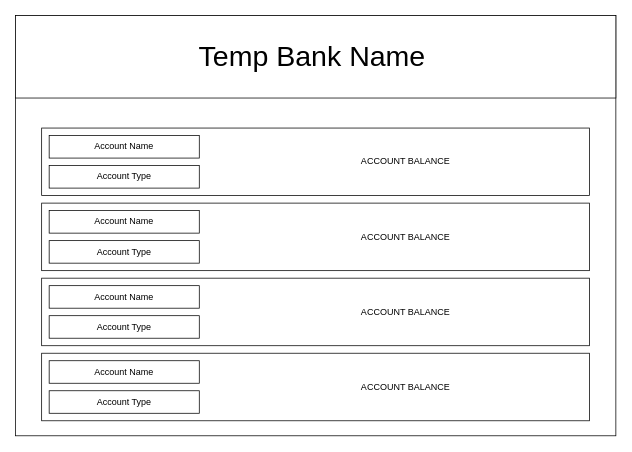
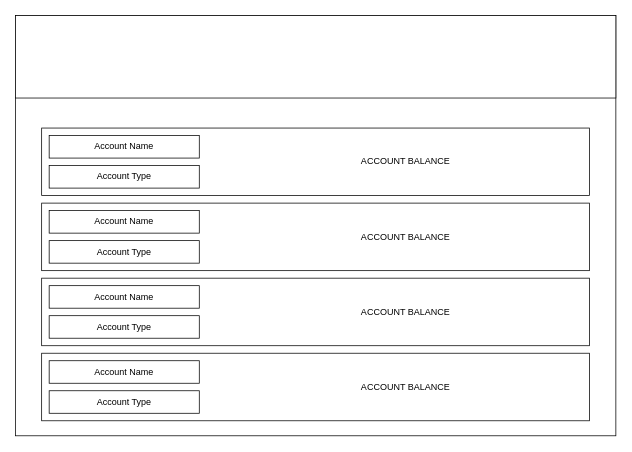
(312, 57) -> none
